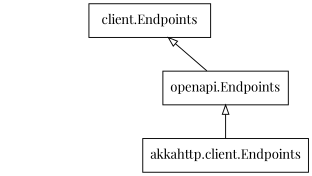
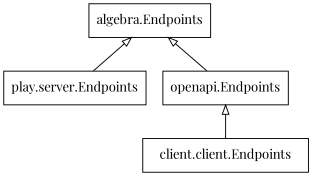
(150, 21) -> (150, 21)
none -> (75, 88)
(226, 155) -> (226, 155)
